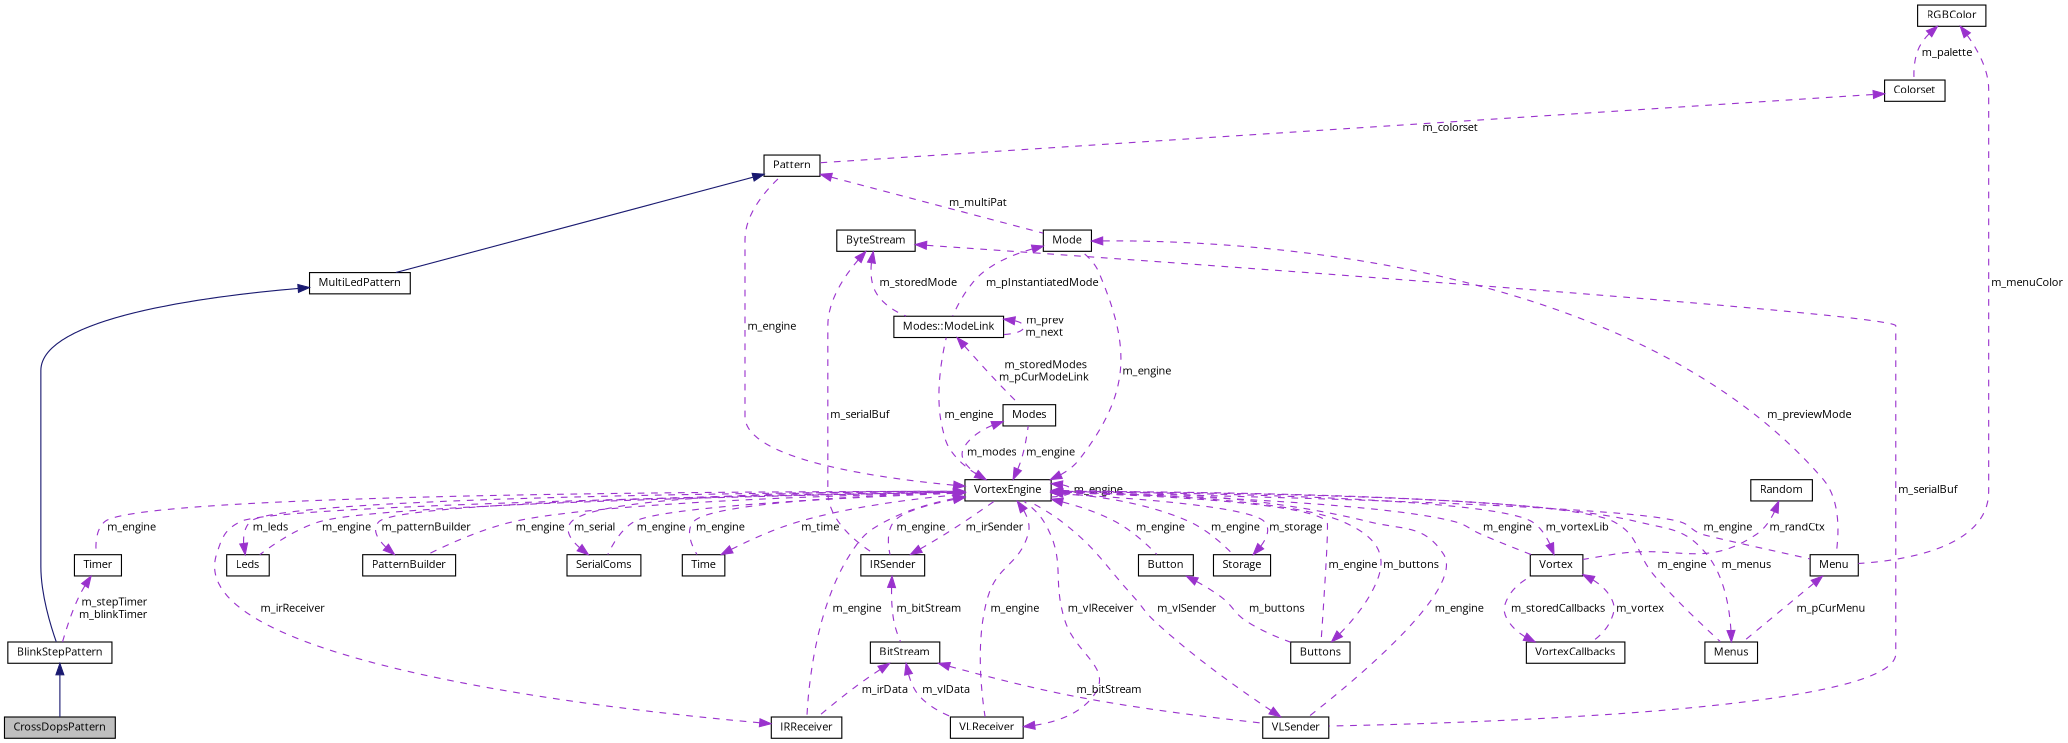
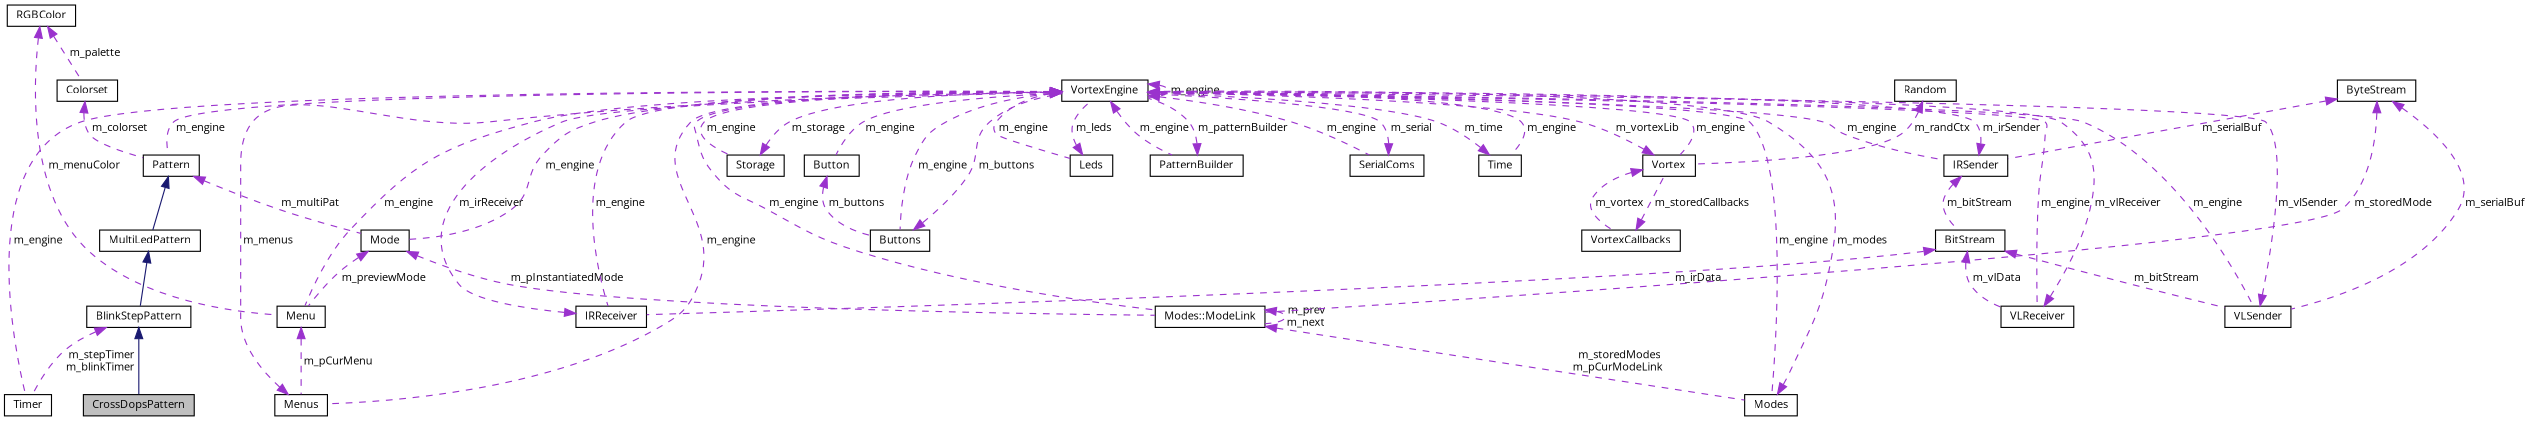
(72, 613) -> (58, 357)
